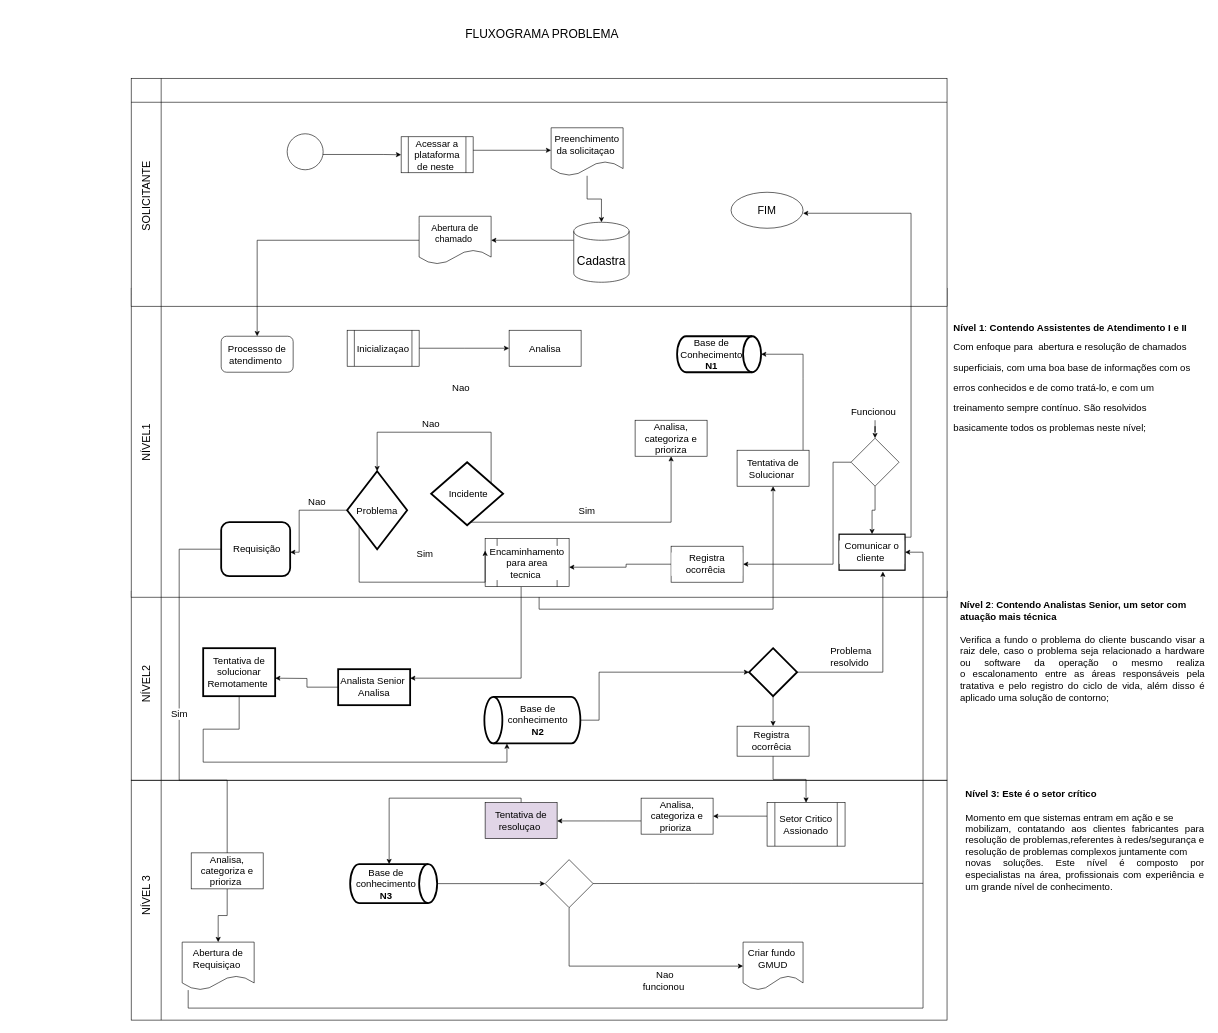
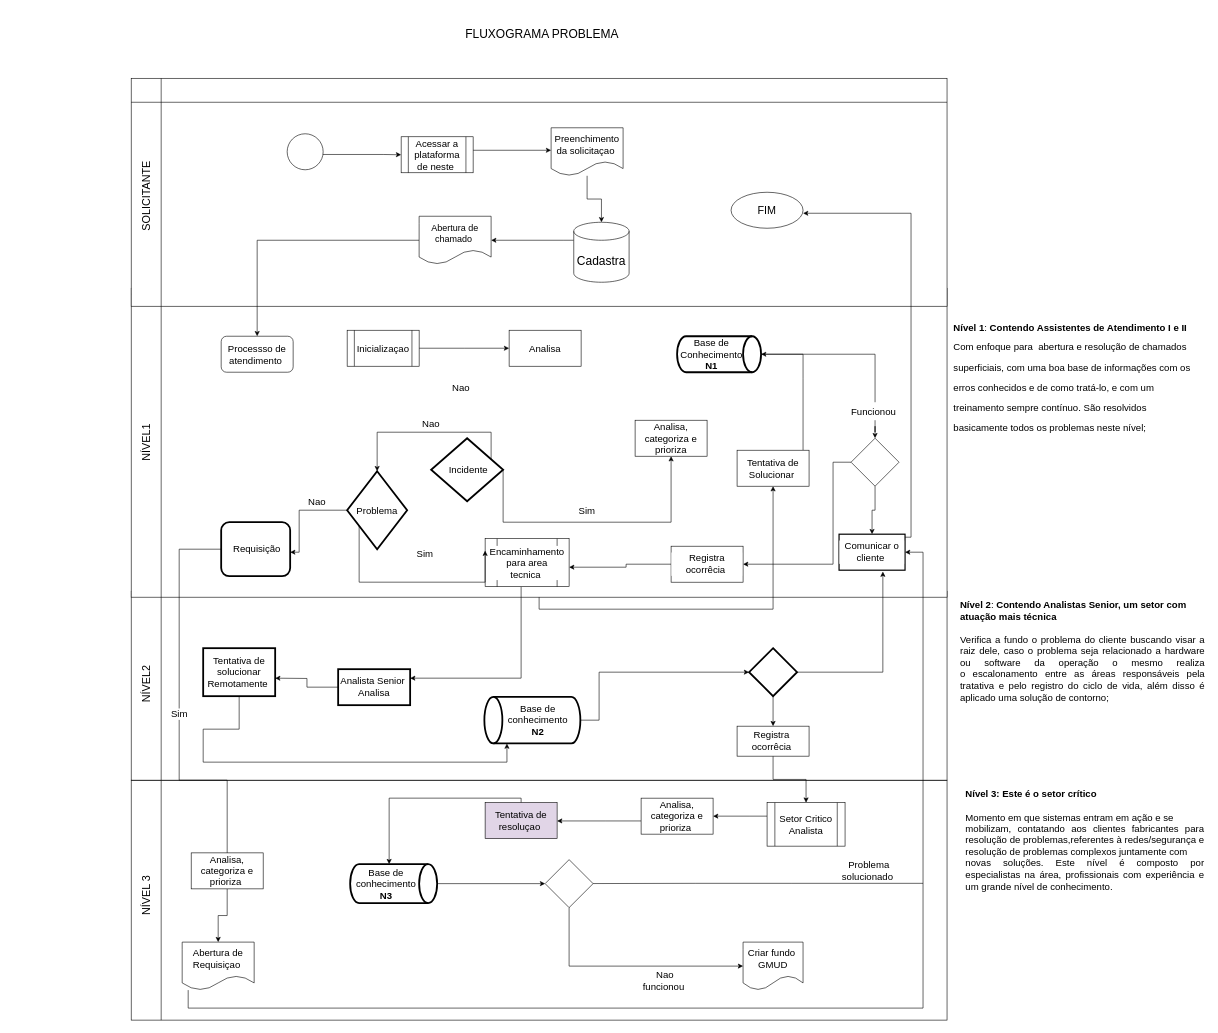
none -> (864, 354)
(467, 494) -> (467, 470)
(851, 657) -> none
(806, 825) -> (806, 825)
none -> (869, 871)
